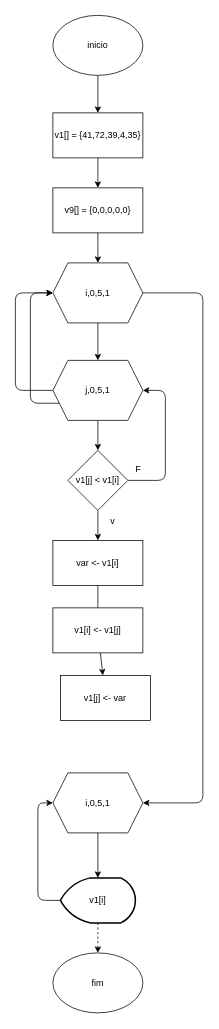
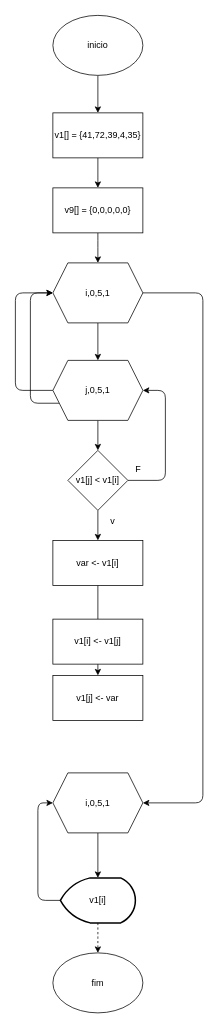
(98, 630) -> (98, 642)
(105, 698) -> (98, 698)
